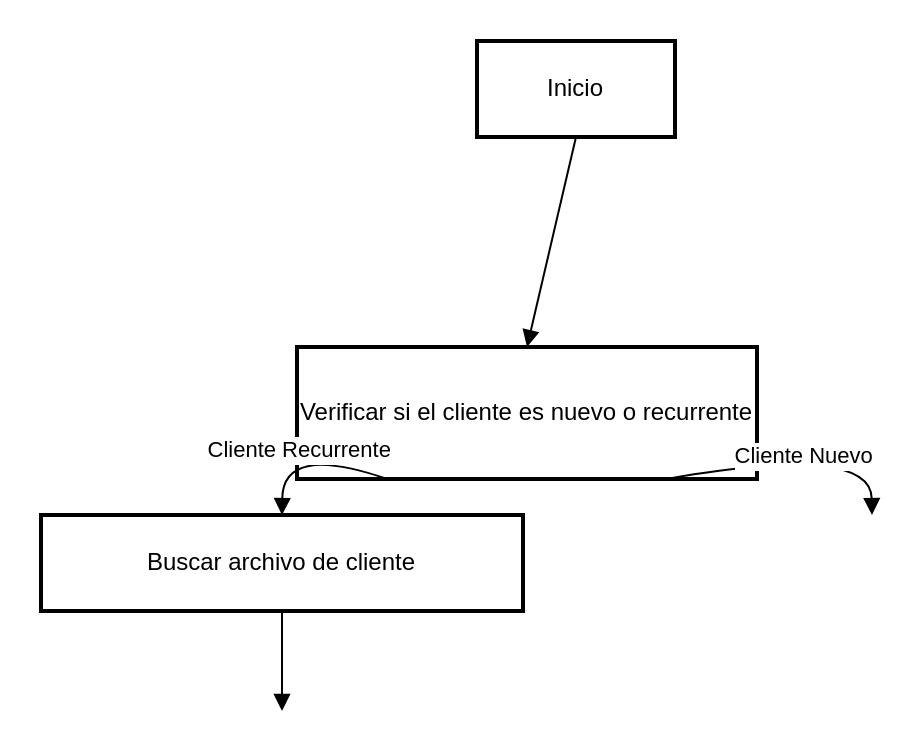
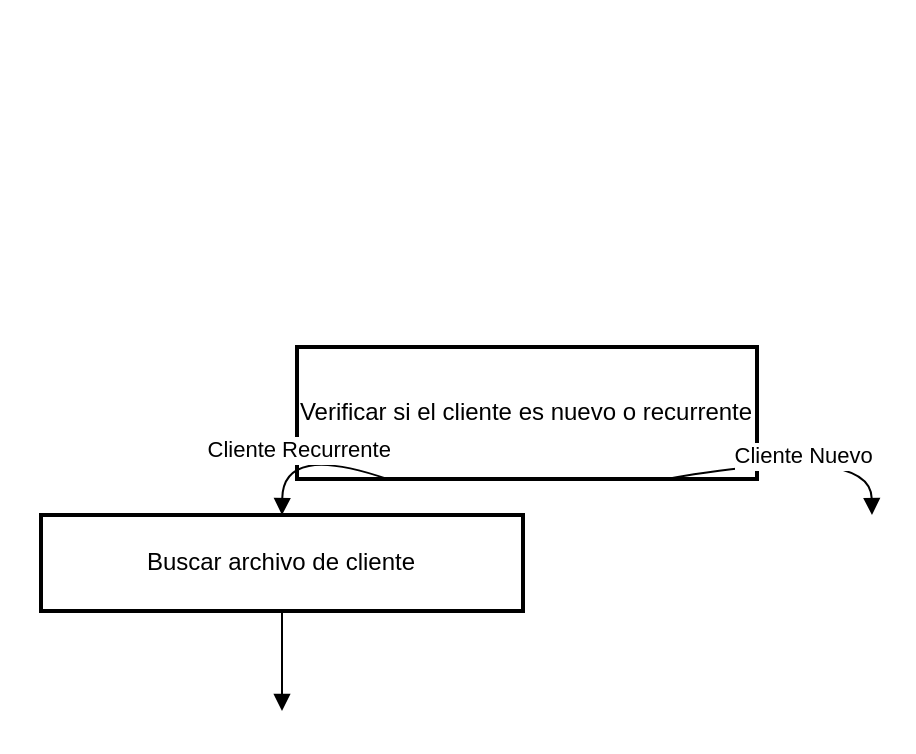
(576, 89) -> none
(553, 236) -> none
